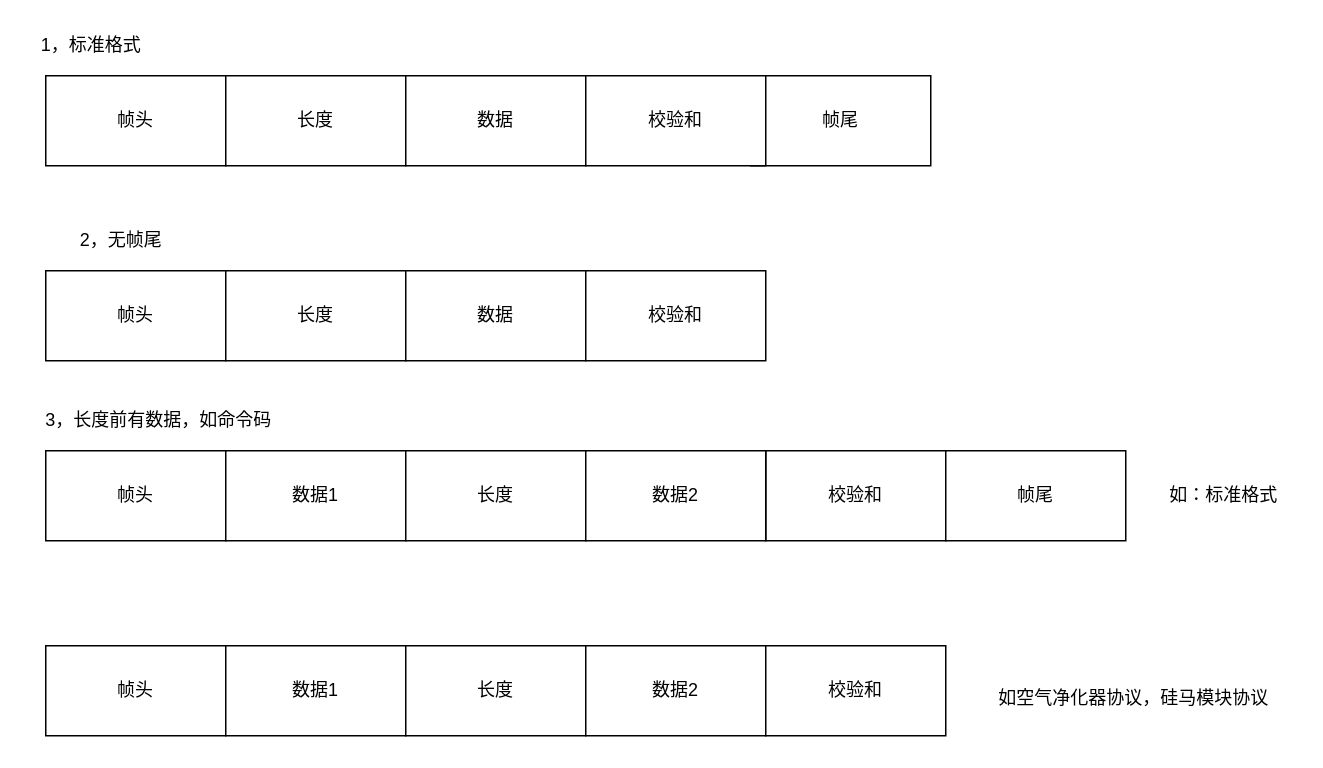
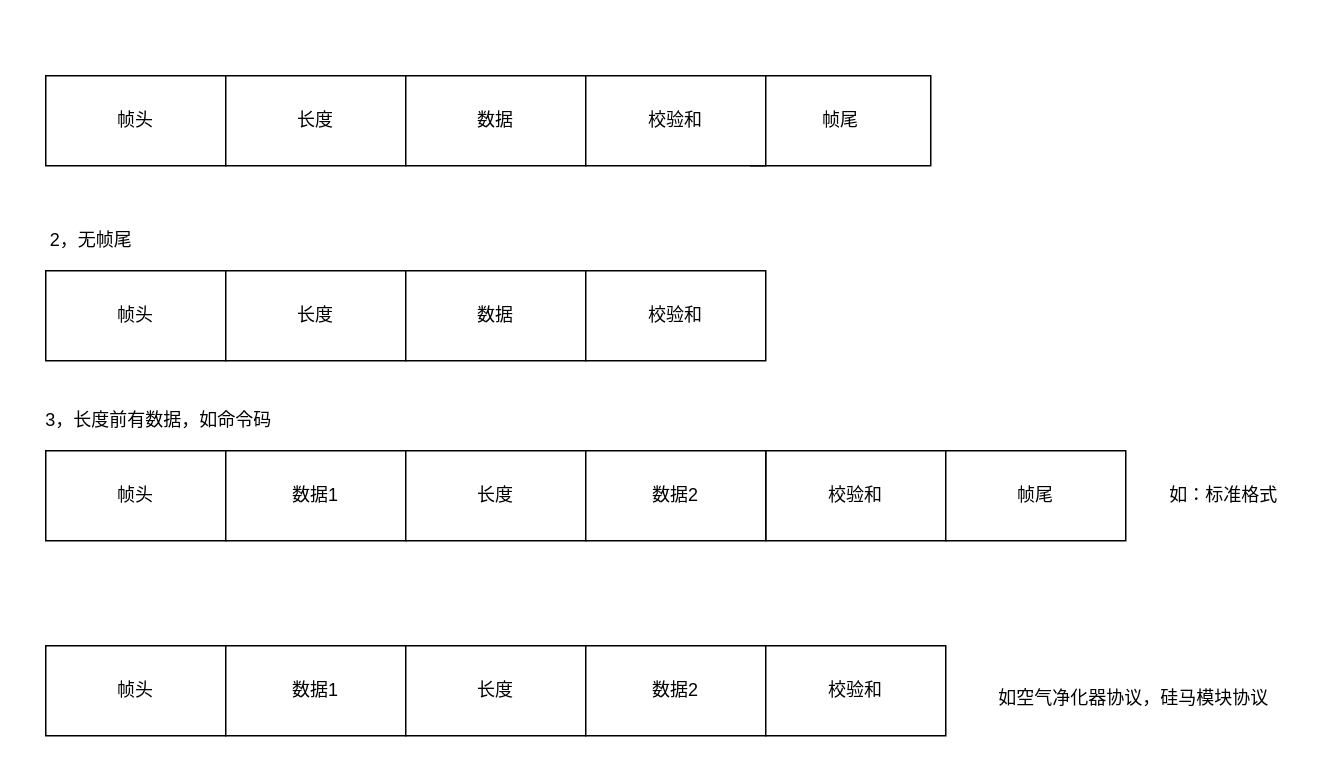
(91, 46) -> none
(121, 241) -> (91, 241)
